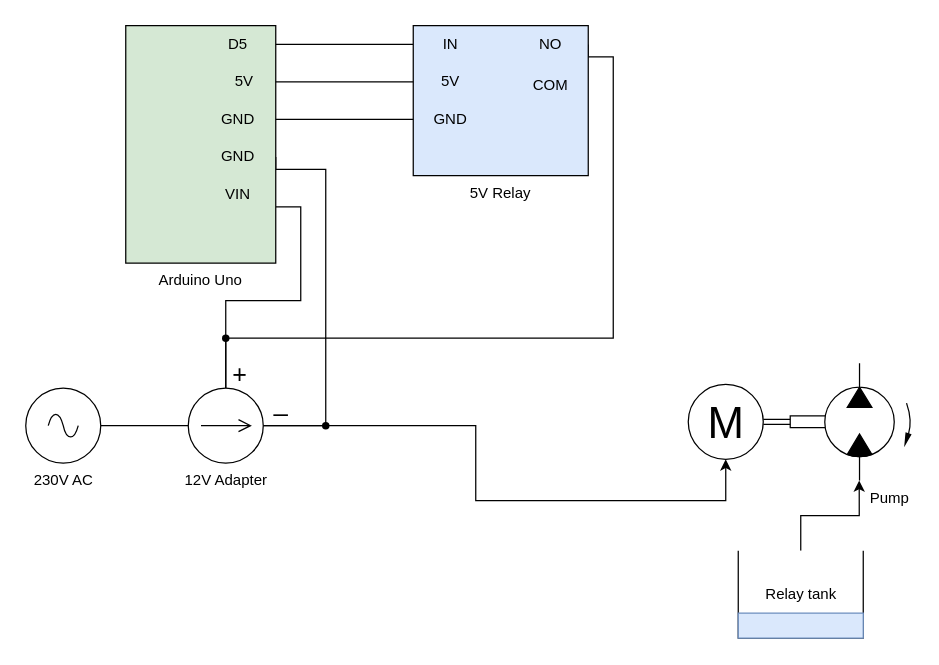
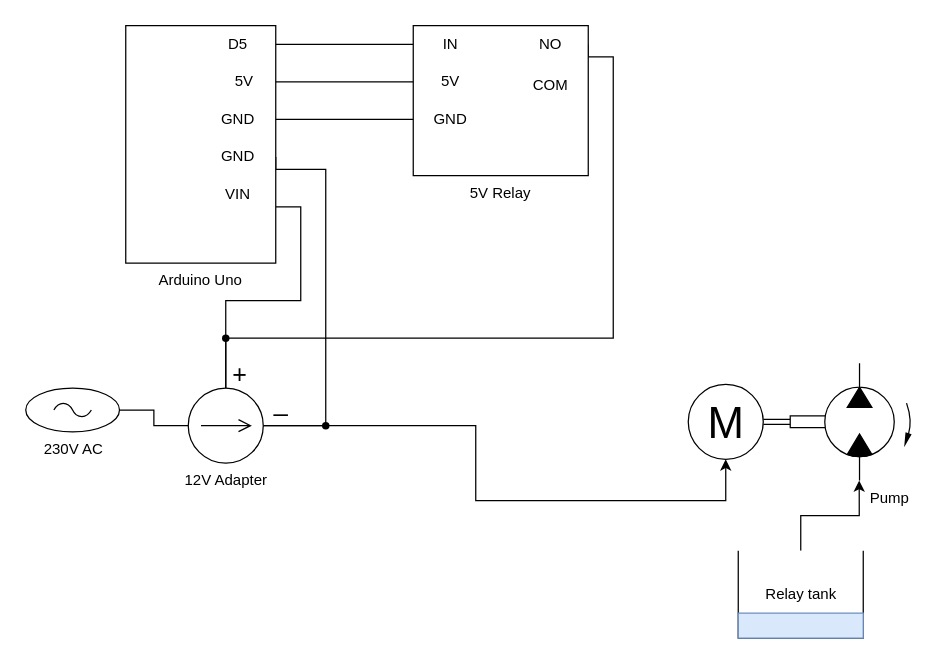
(501, 101) -> (501, 101)
(201, 144) -> (201, 144)
(63, 426) -> (73, 410)
